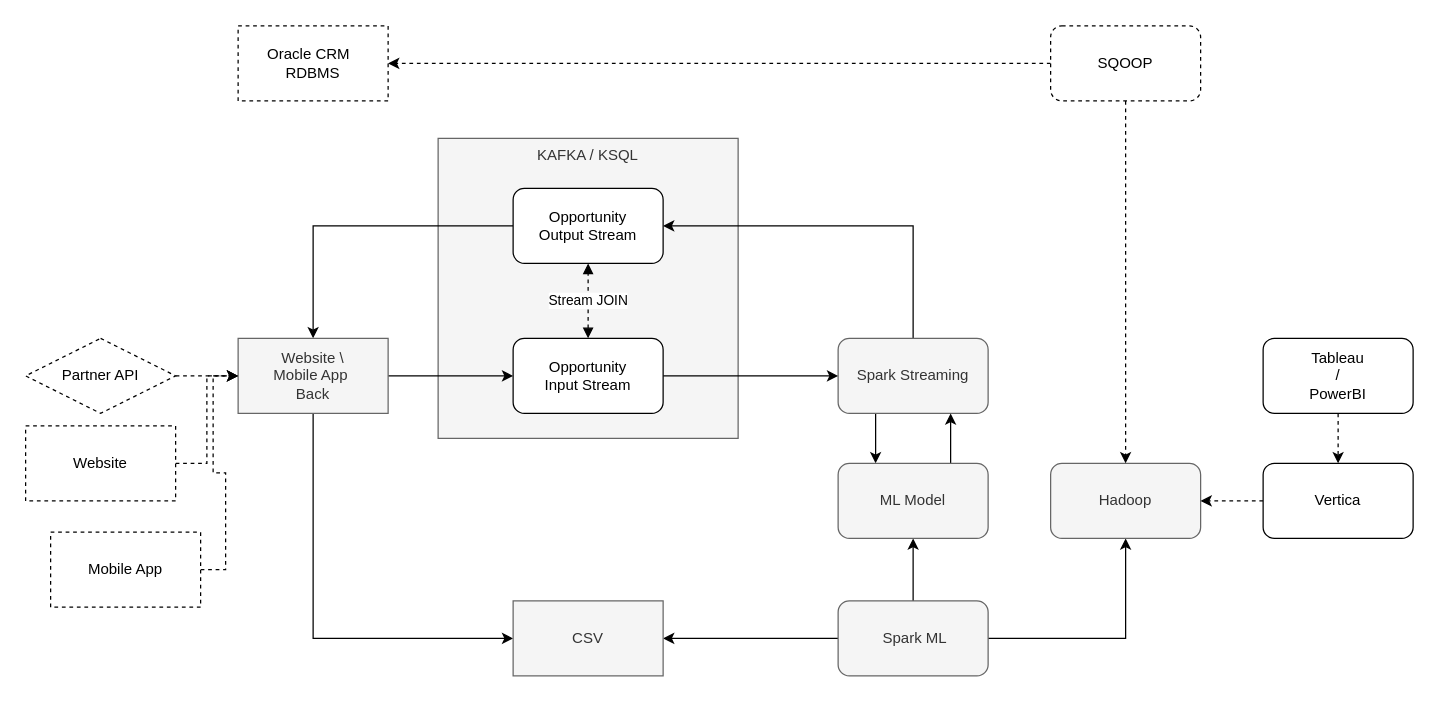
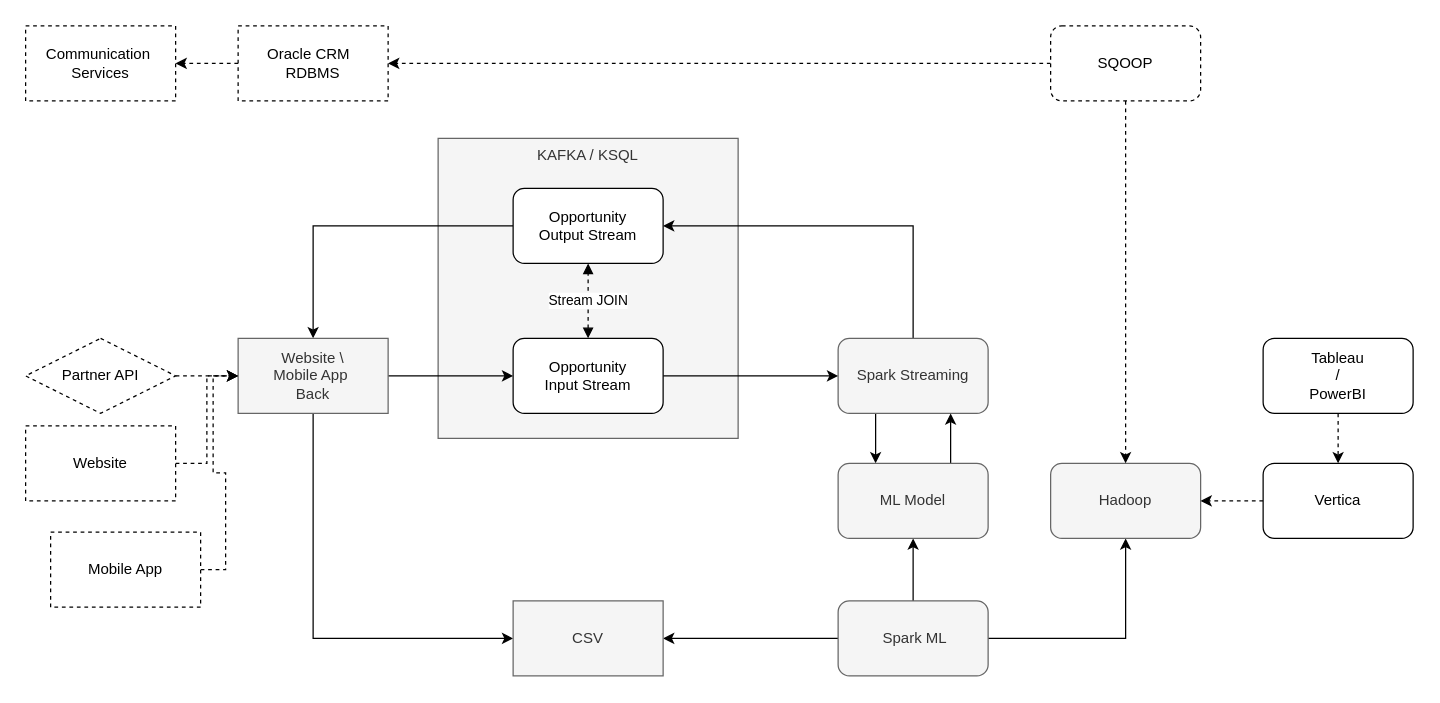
none -> (101, 63)
none -> (211, 63)
